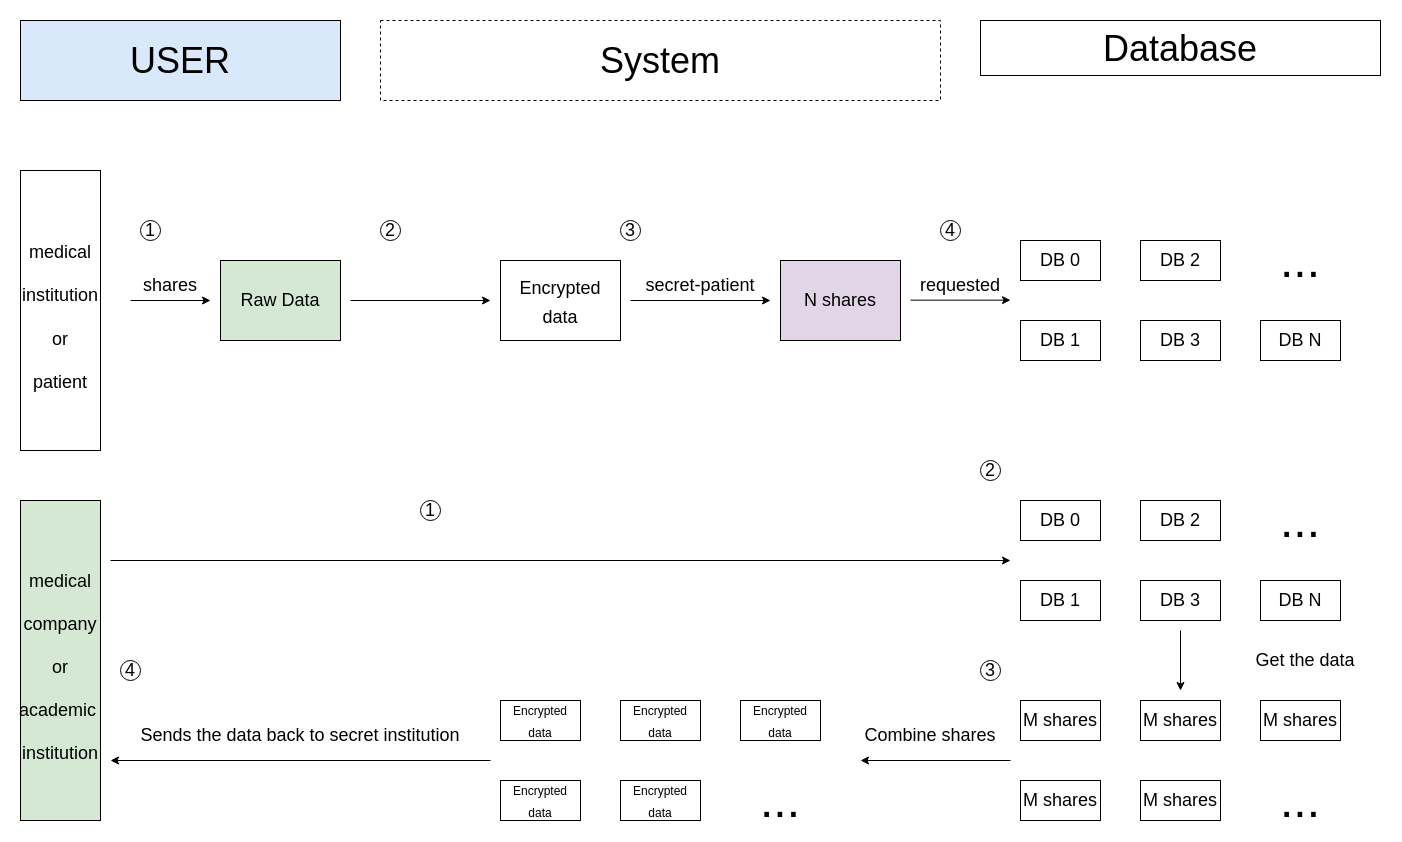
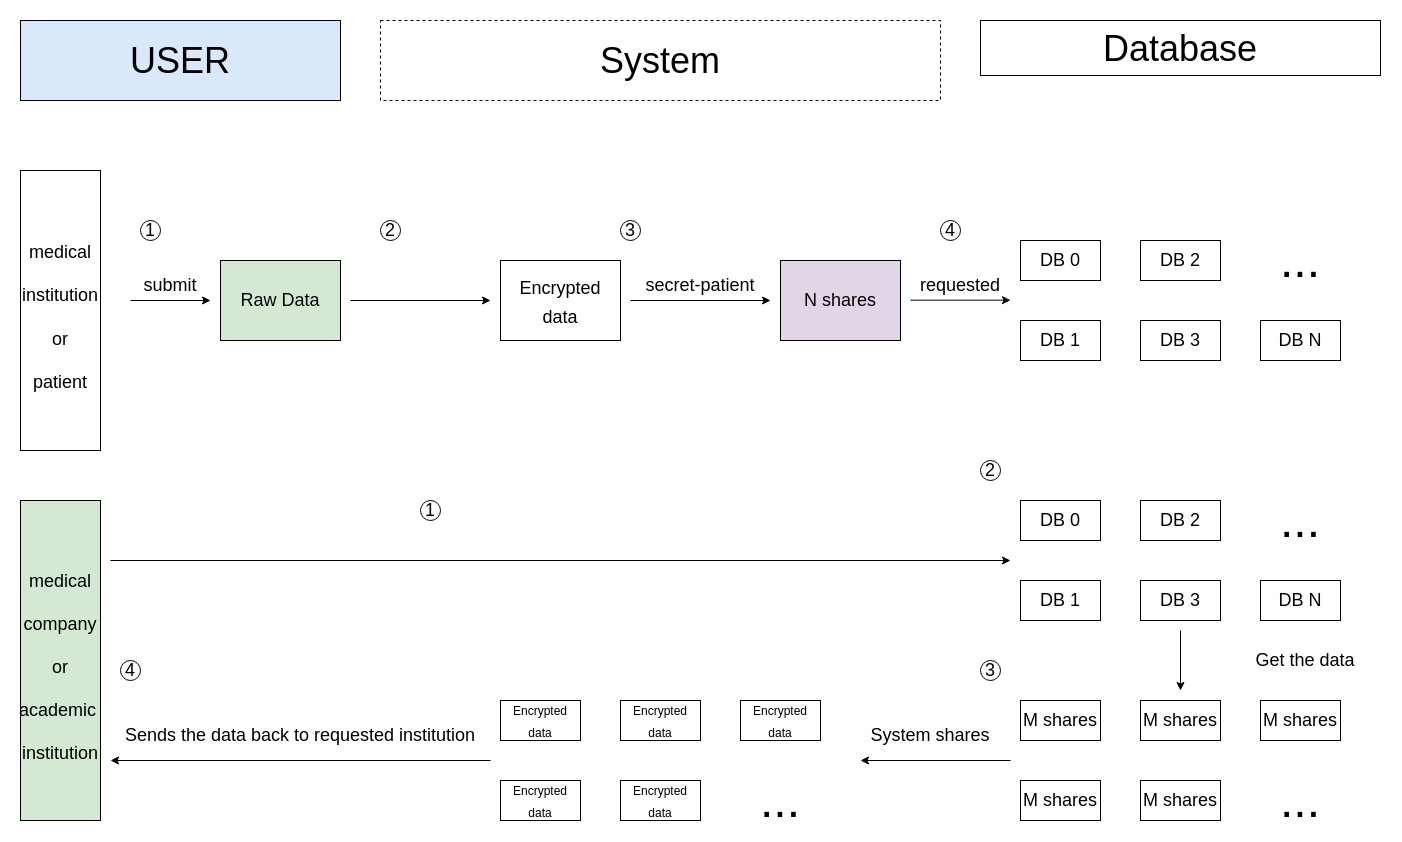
(171, 286) -> (171, 286)
(301, 736) -> (301, 736)
(931, 736) -> (931, 736)
